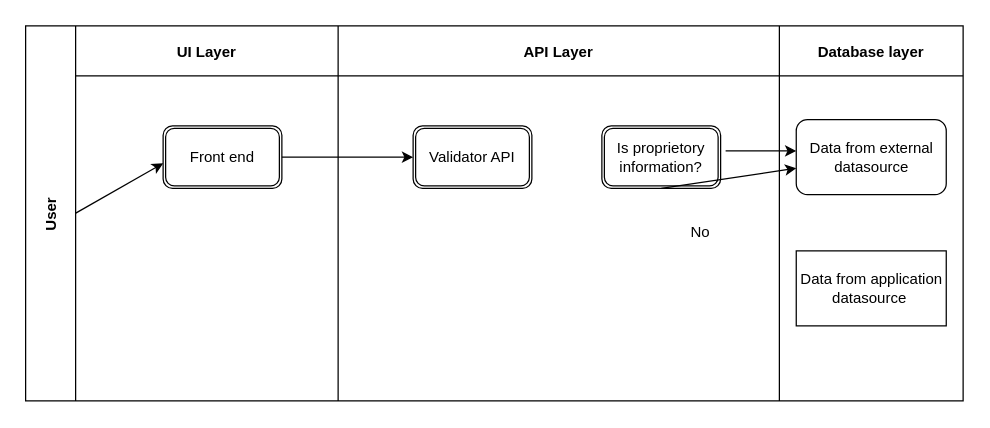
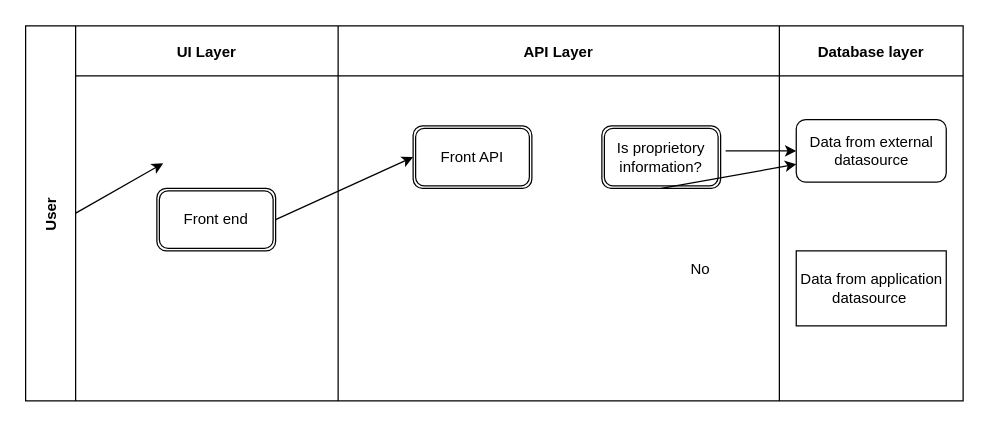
(223, 157) -> (216, 219)
(473, 157) -> (473, 157)
(871, 157) -> (871, 151)
(701, 232) -> (701, 269)
